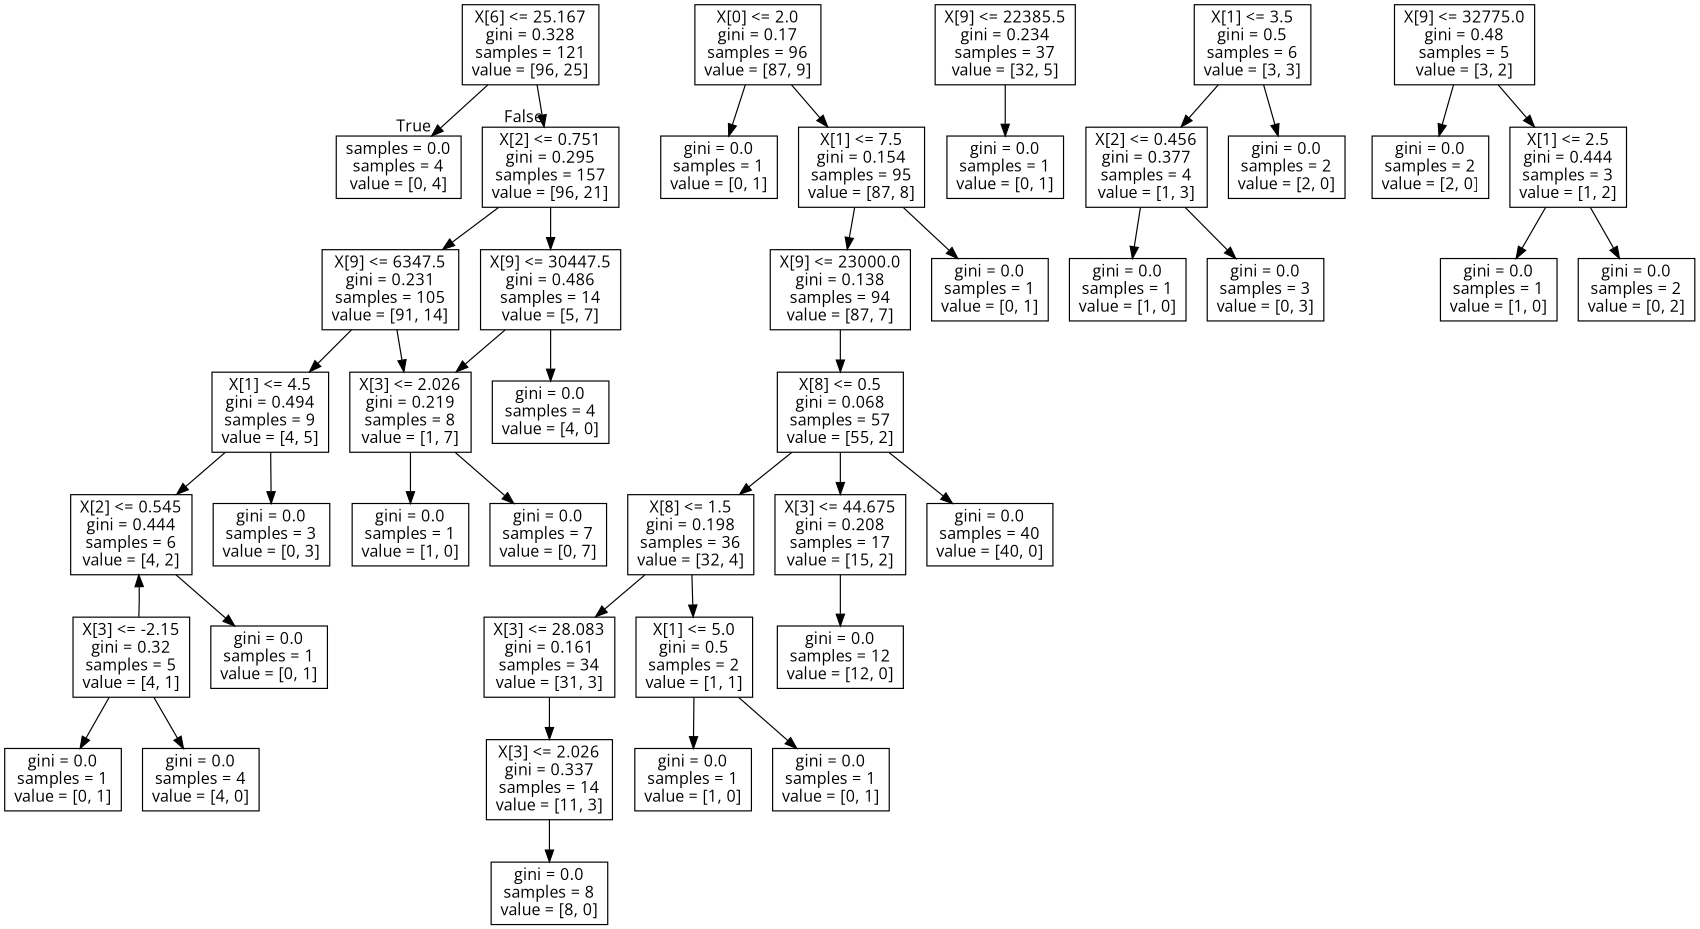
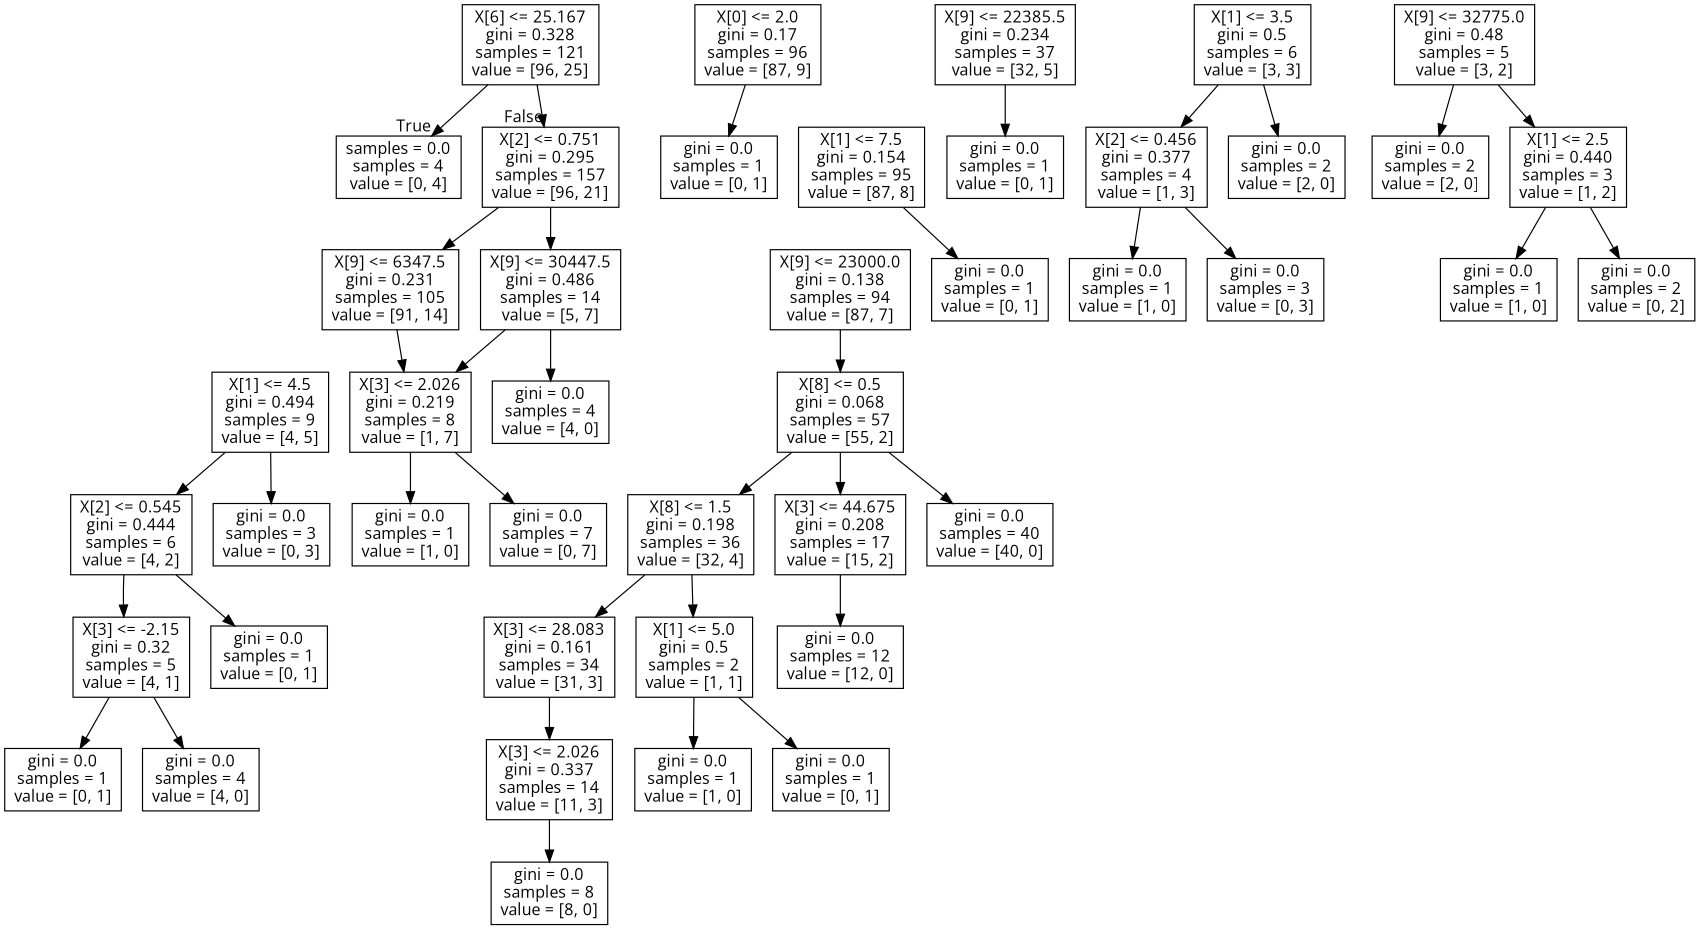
(806, 101) -> none
(1568, 167) -> (1568, 167)
(852, 223) -> none
(335, 347) -> none
(139, 602) -> (123, 590)
